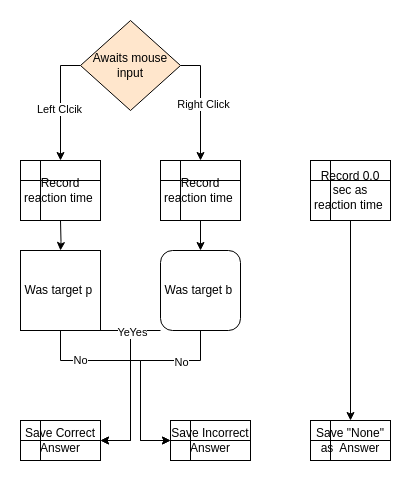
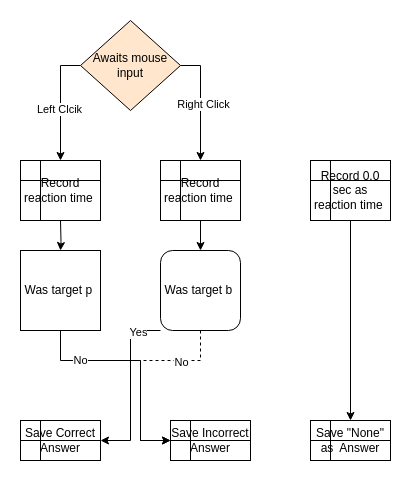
(115, 331) -> none
(201, 353) -> (201, 353)
